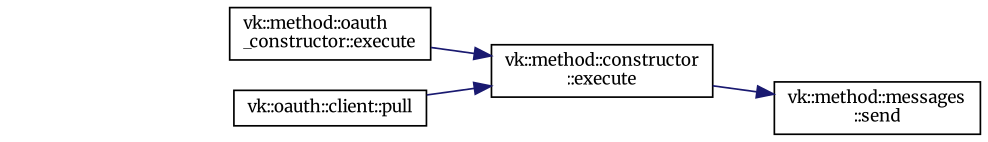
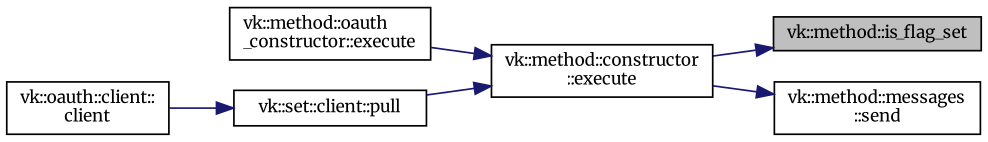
none -> (877, 34)
none -> (88, 108)
(330, 108) -> (330, 108)
